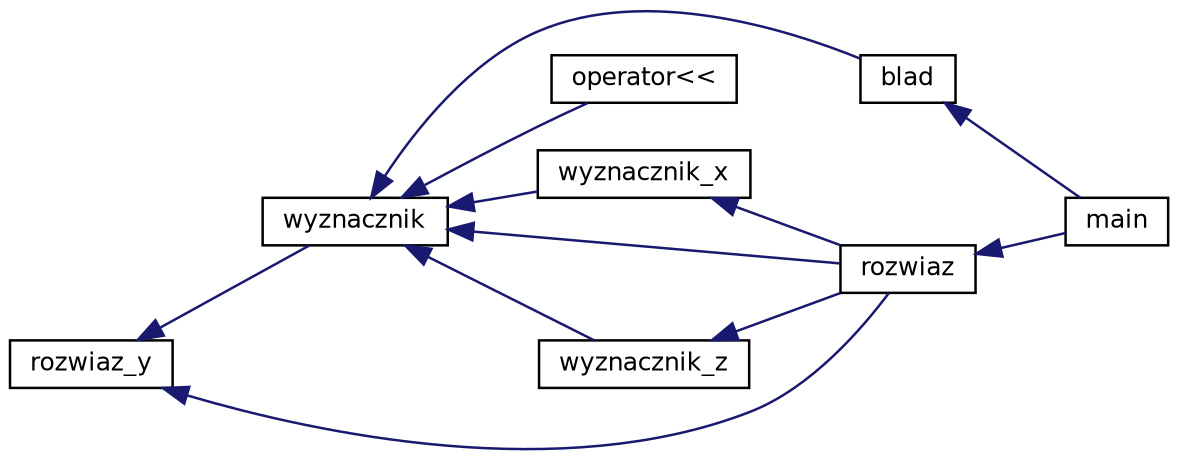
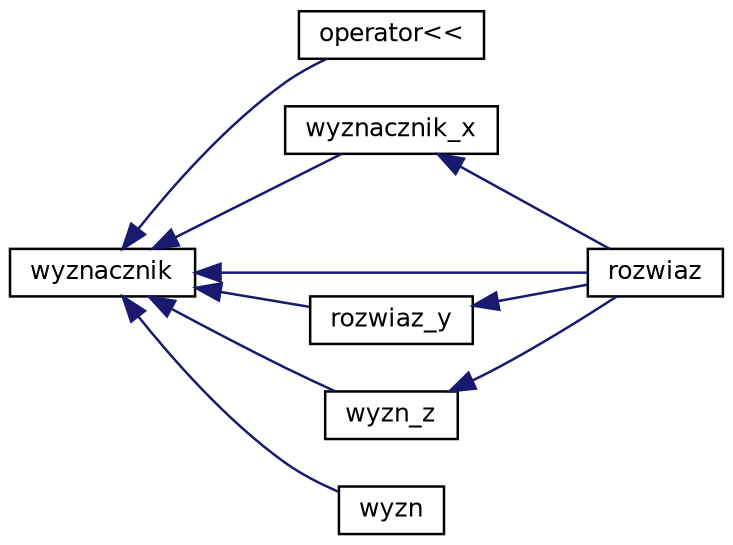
(908, 79) -> (391, 510)
(1117, 222) -> none
(235, 287) -> (265, 299)
(644, 364) -> (391, 415)
